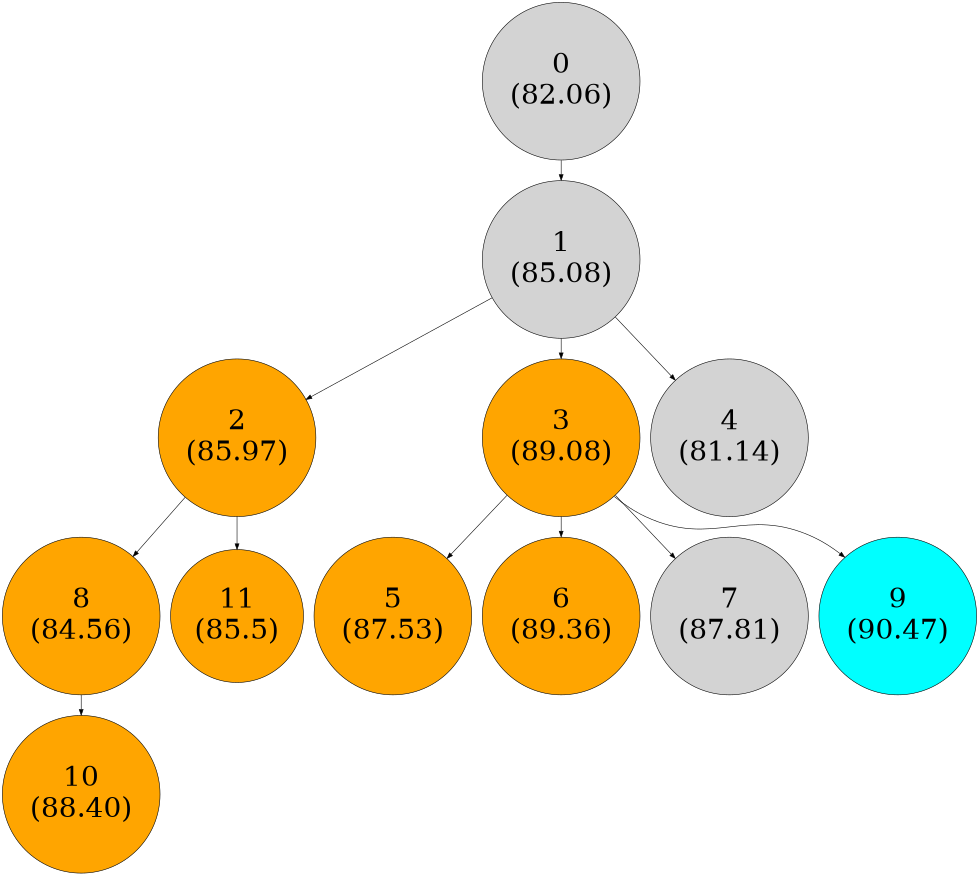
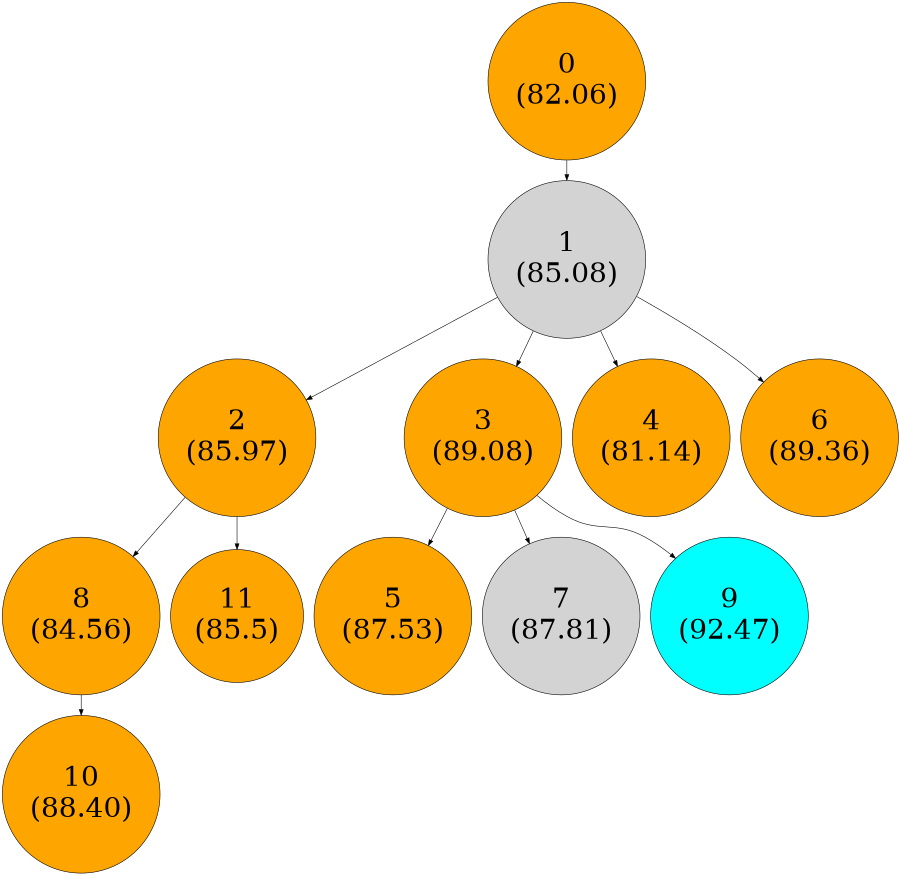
(561, 81) -> (567, 81)
(729, 438) -> (651, 438)
(561, 524) -> (700, 334)
(898, 616) -> (729, 616)
